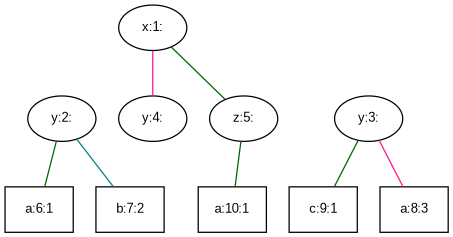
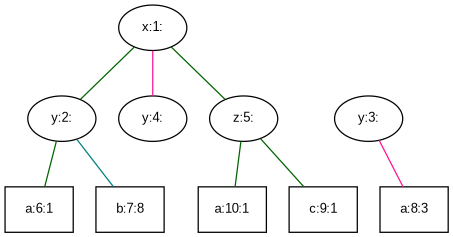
none -> (107, 73)
(346, 164) -> (282, 163)
(130, 210) -> (130, 210)
